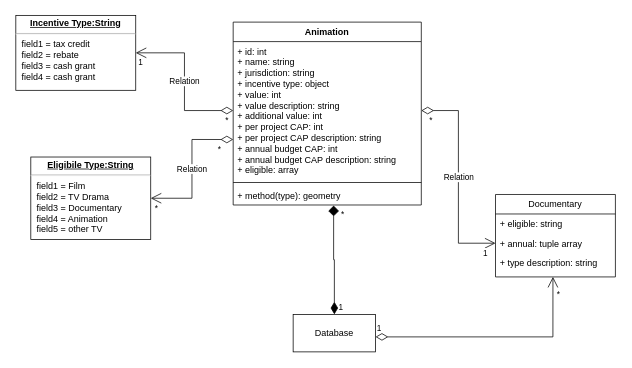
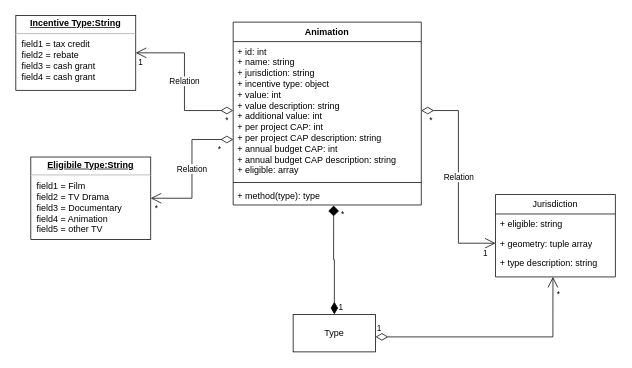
(294, 196) -> (284, 196)
(555, 204) -> (555, 204)
(546, 244) -> (552, 244)
(334, 333) -> (334, 333)
